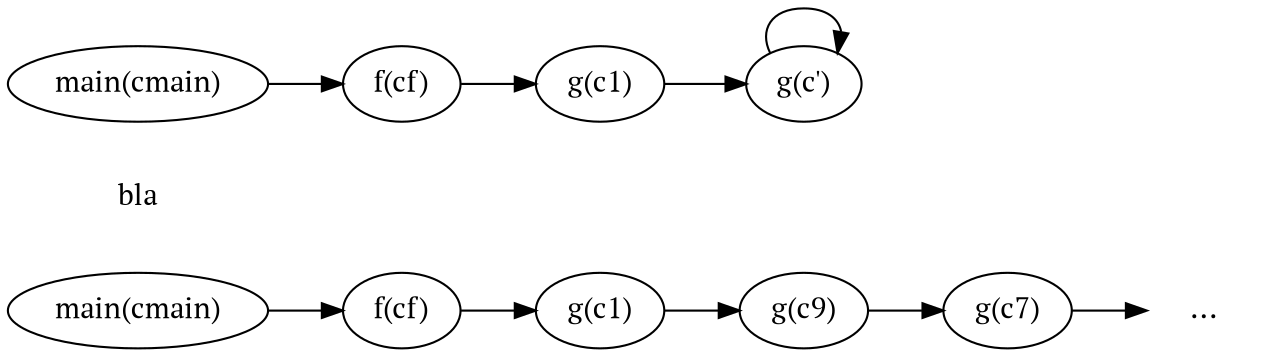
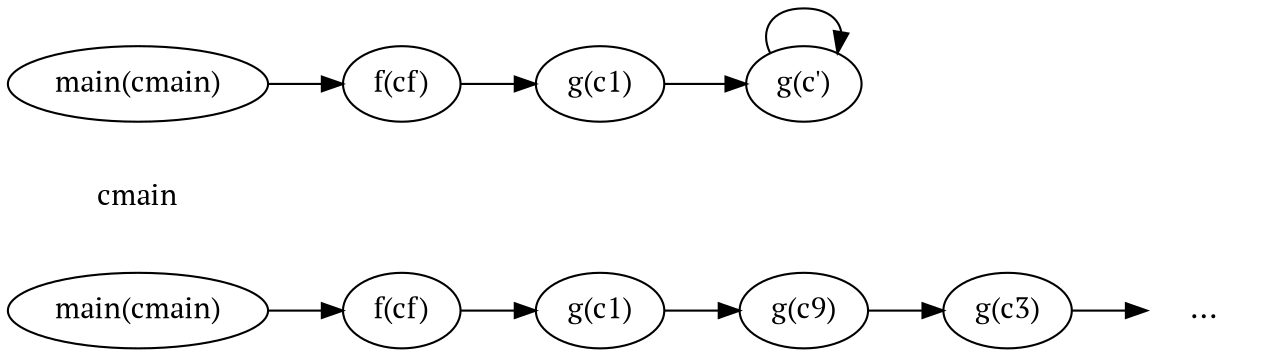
(138, 197) -> (138, 197)
(1008, 311) -> (1008, 311)
